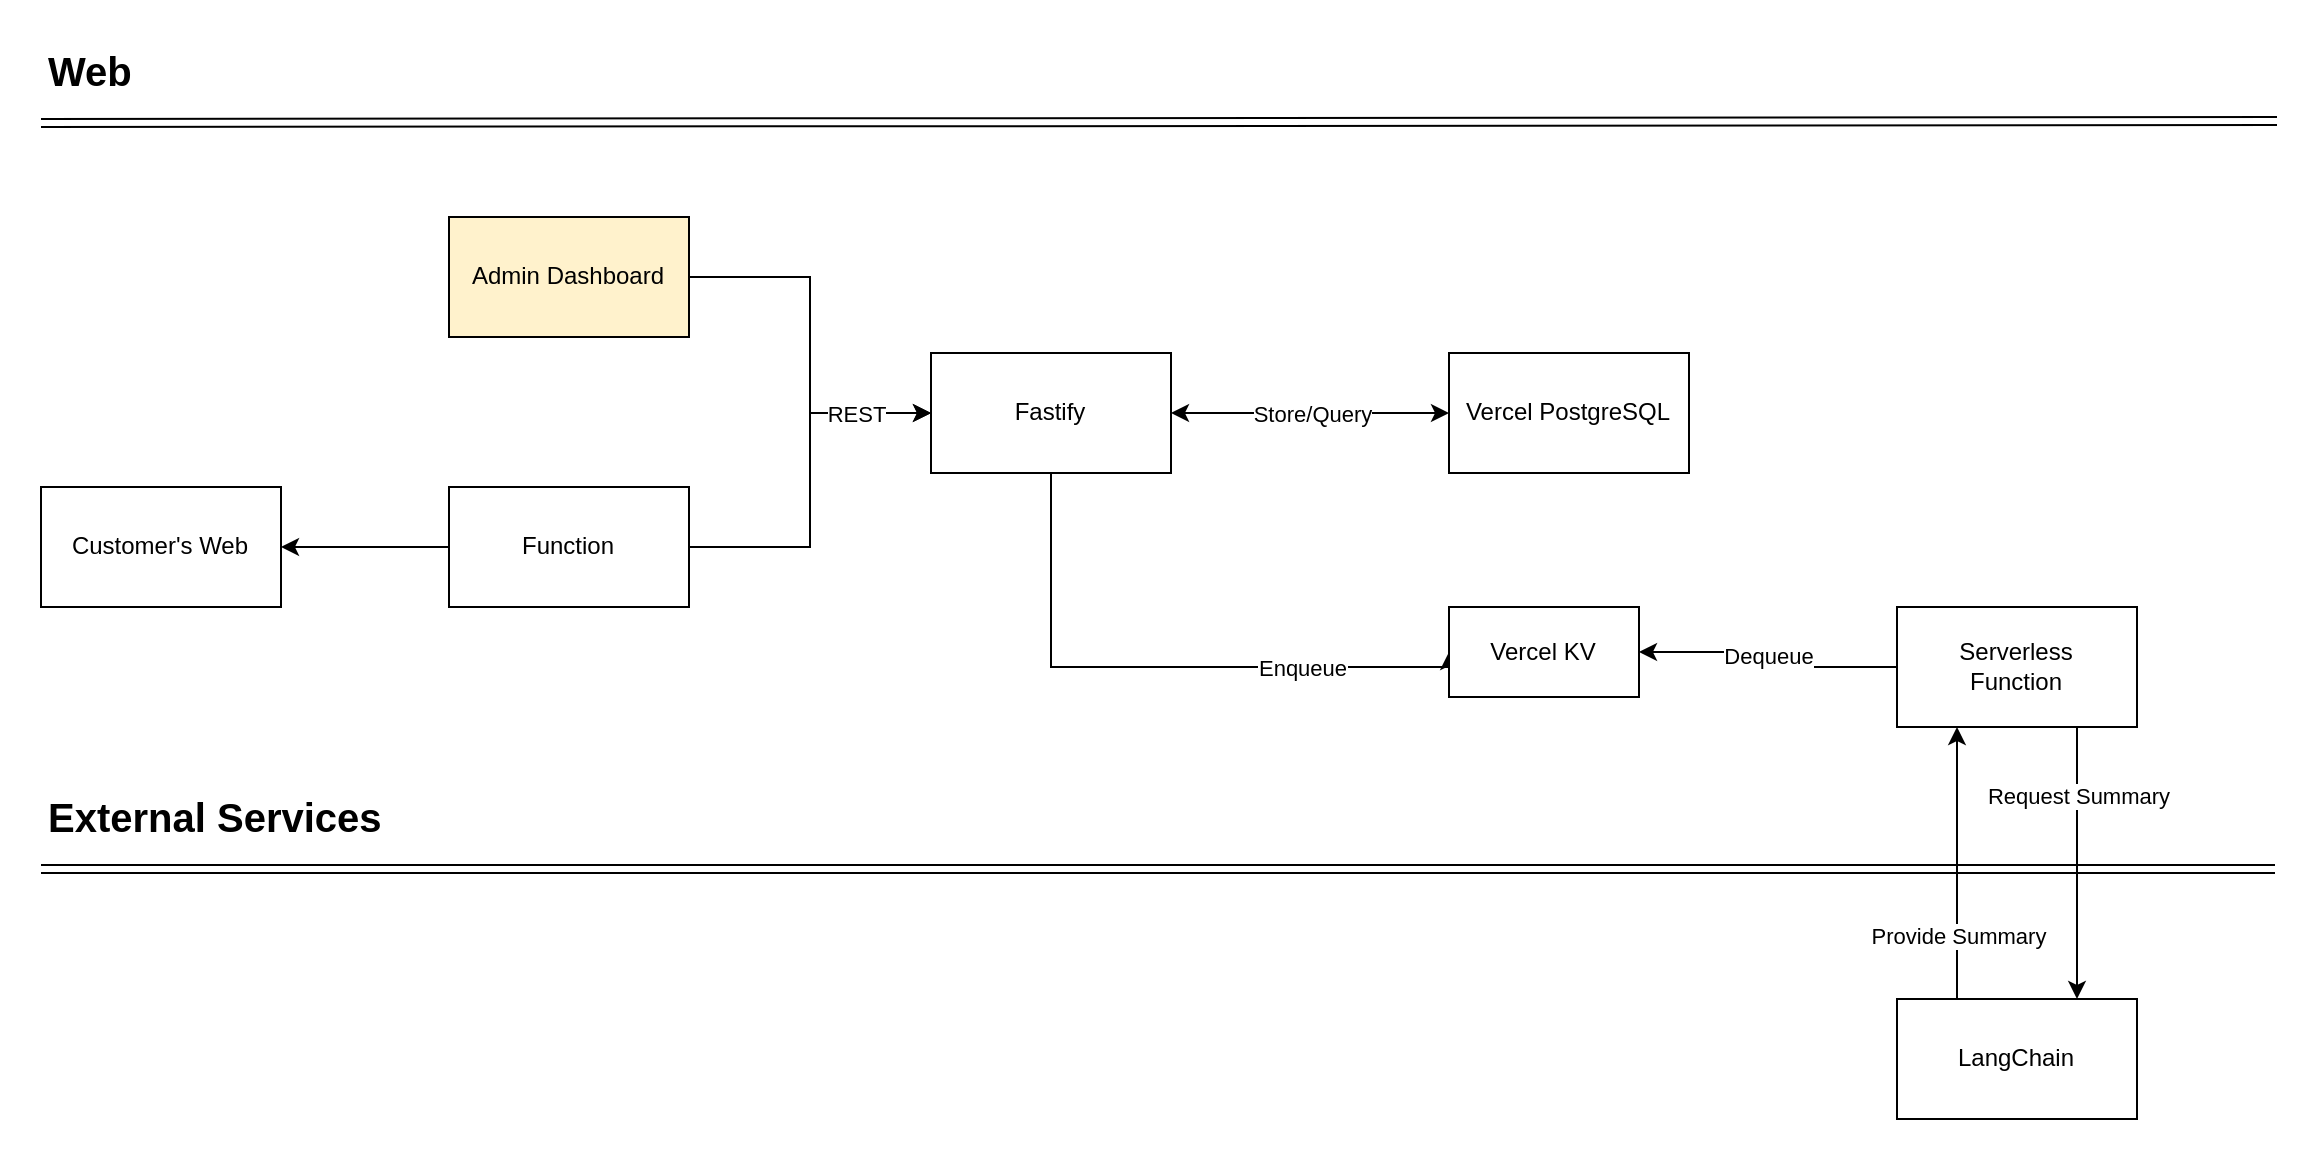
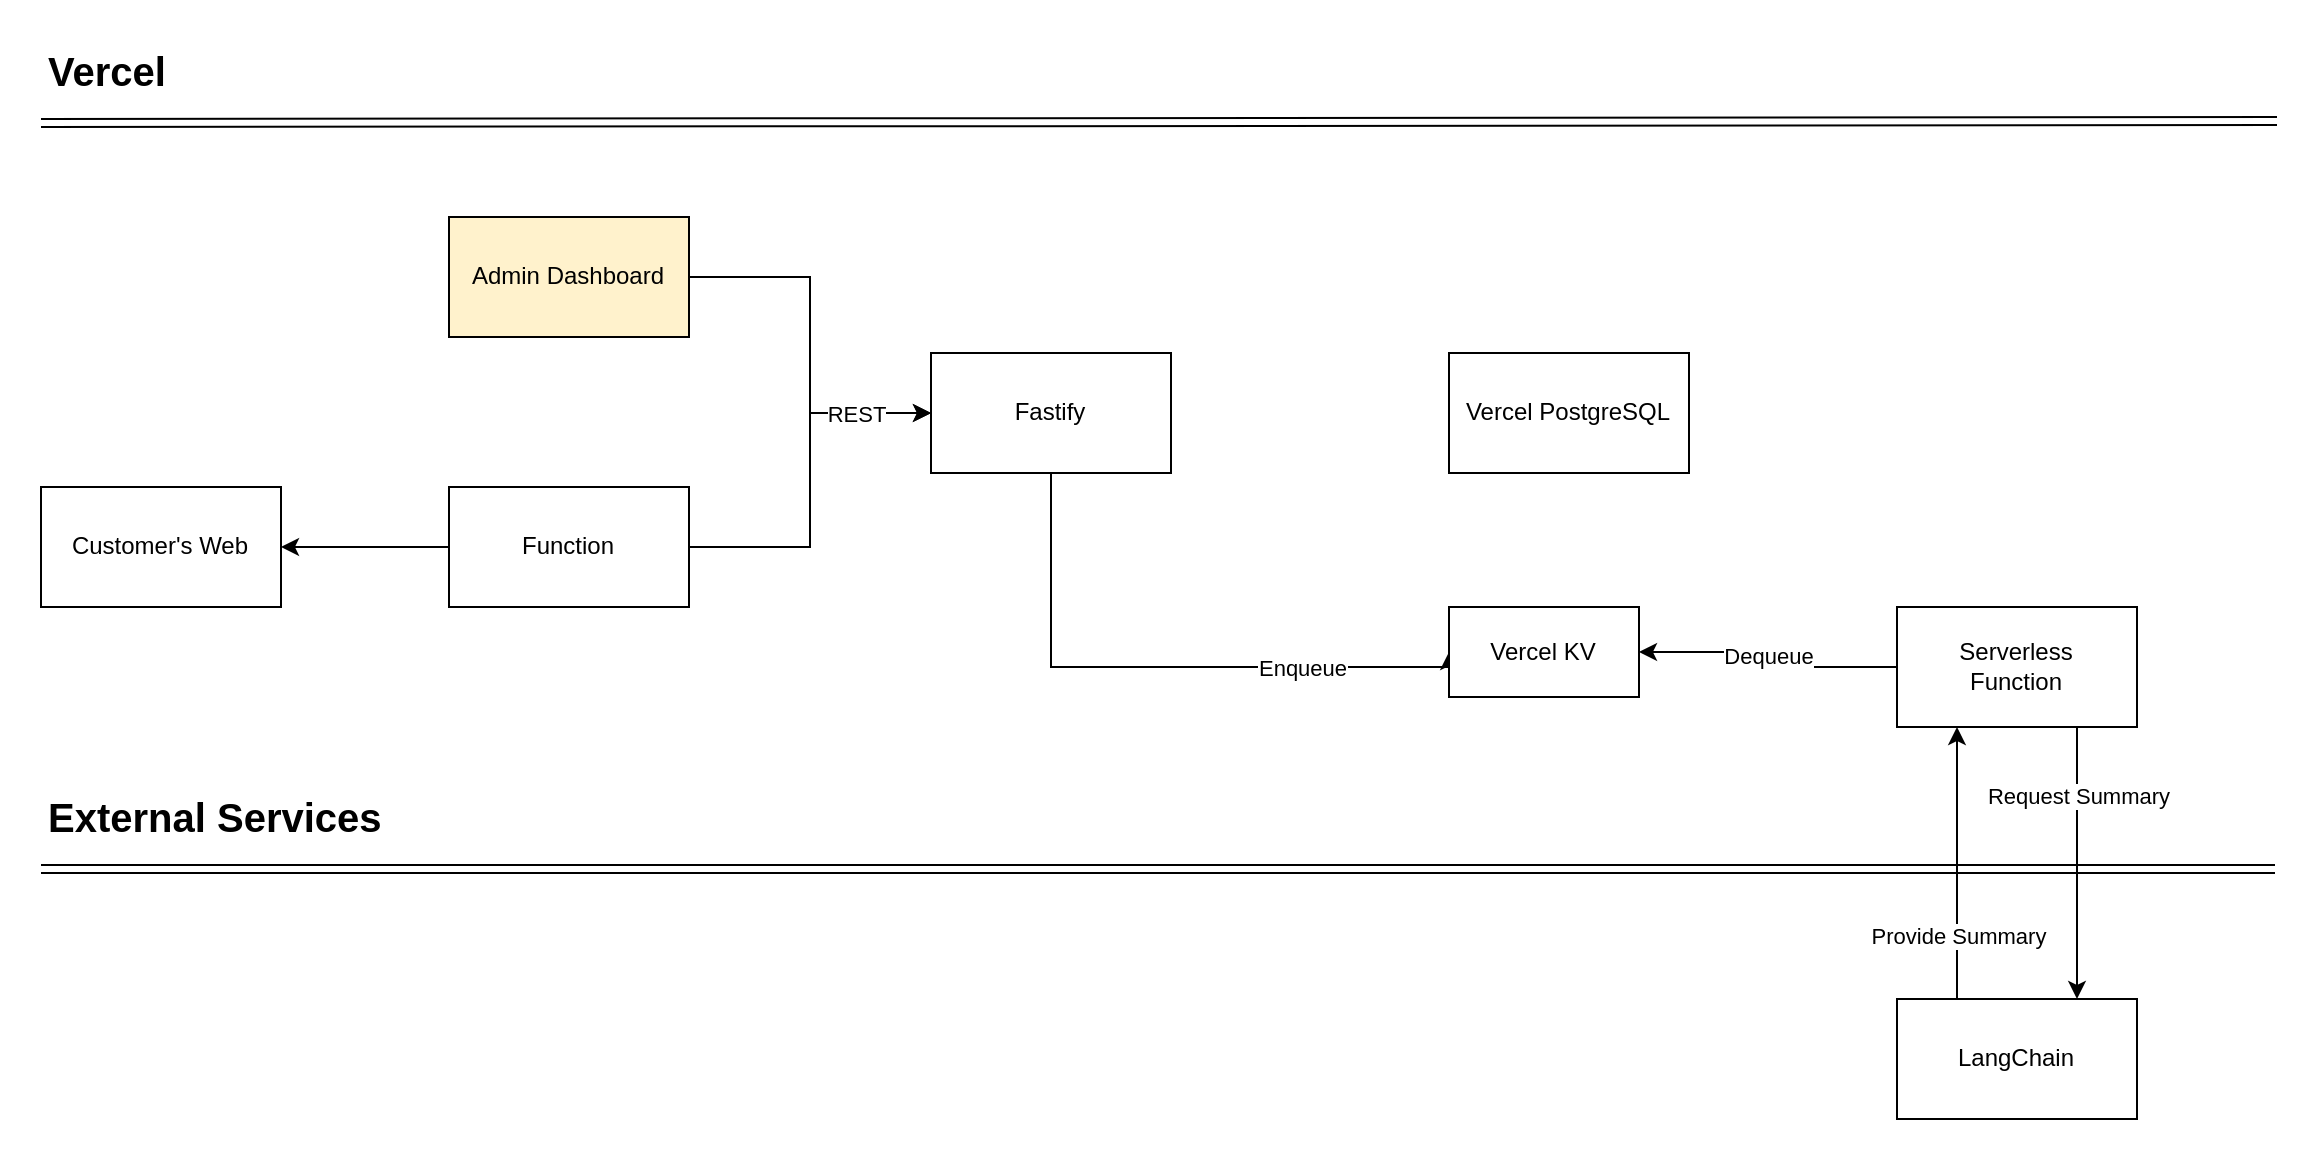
(69, 71) -> (86, 71)
(1310, 413) -> none
